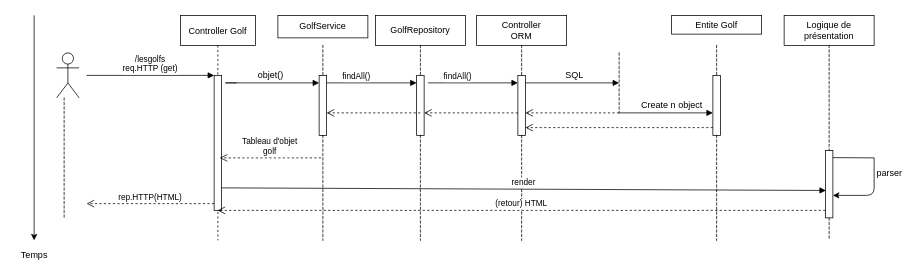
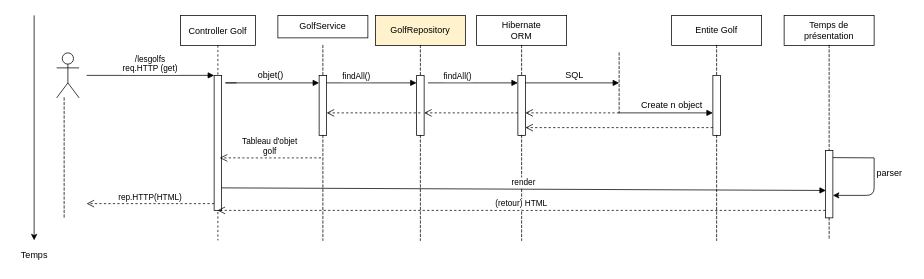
(717, 25) -> (717, 30)
(420, 30) -> (420, 30)
(522, 30) -> (522, 30)
(829, 30) -> (829, 30)
